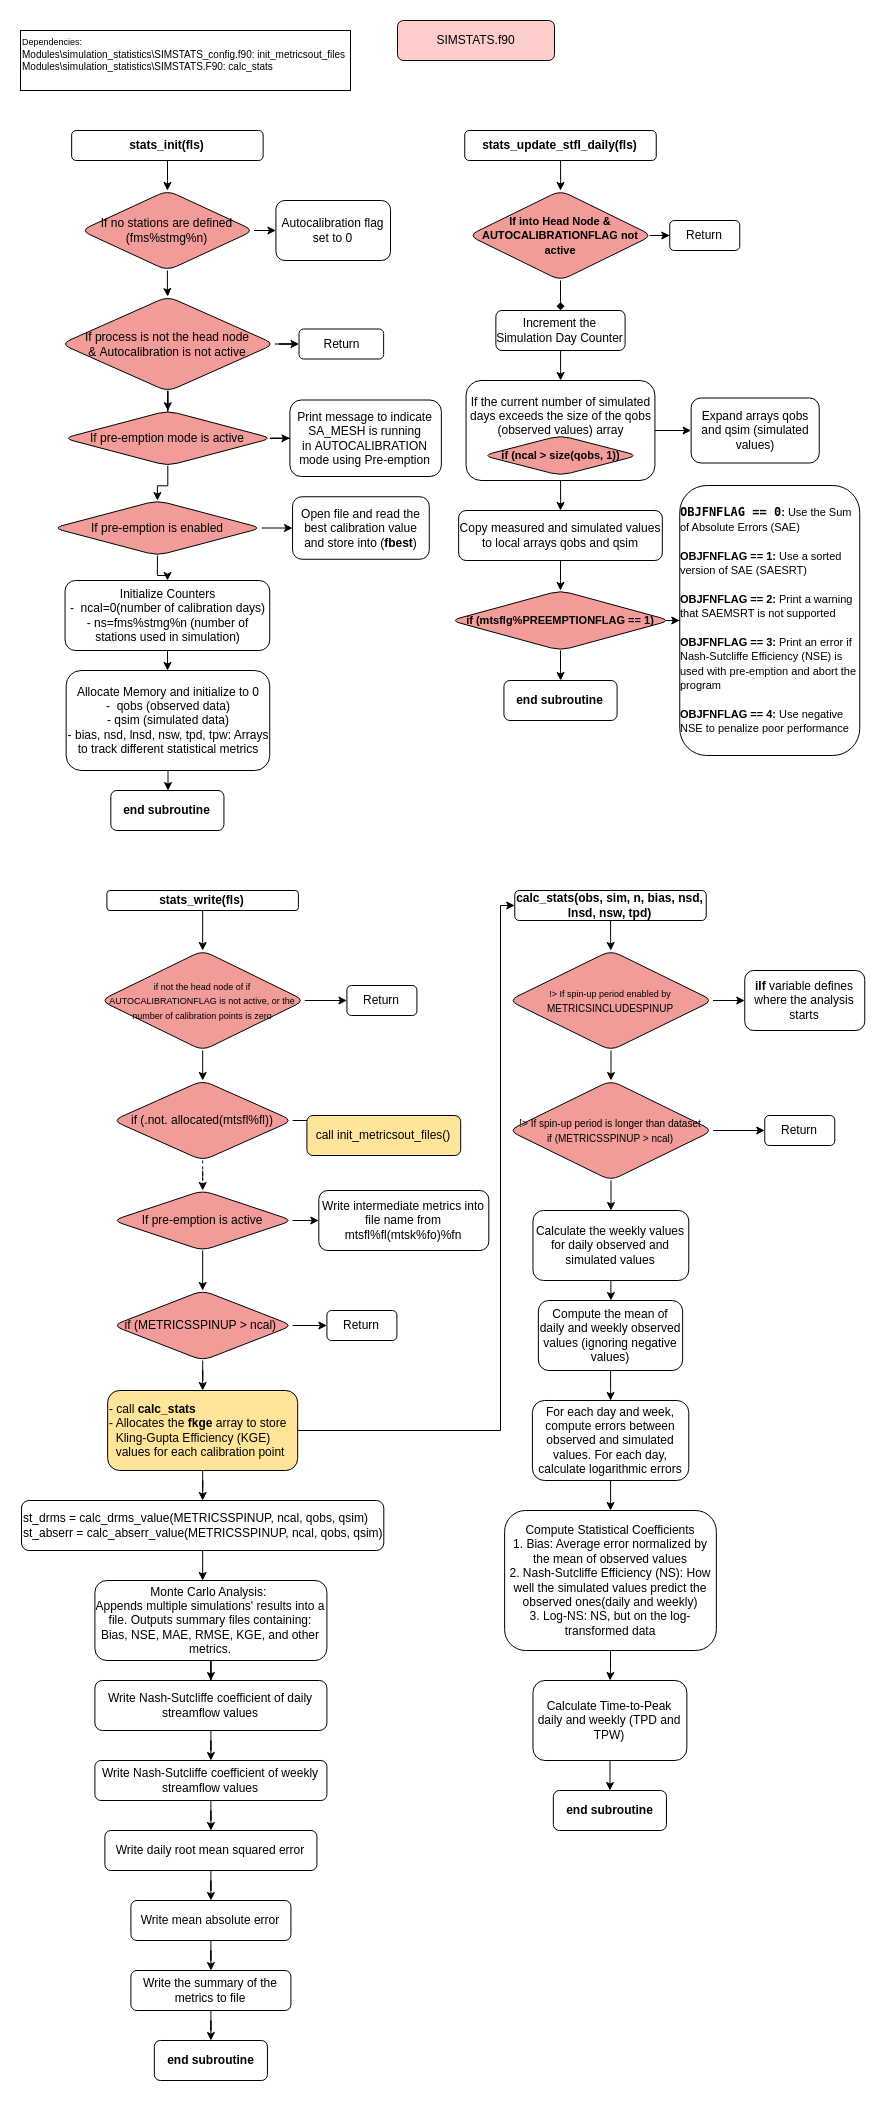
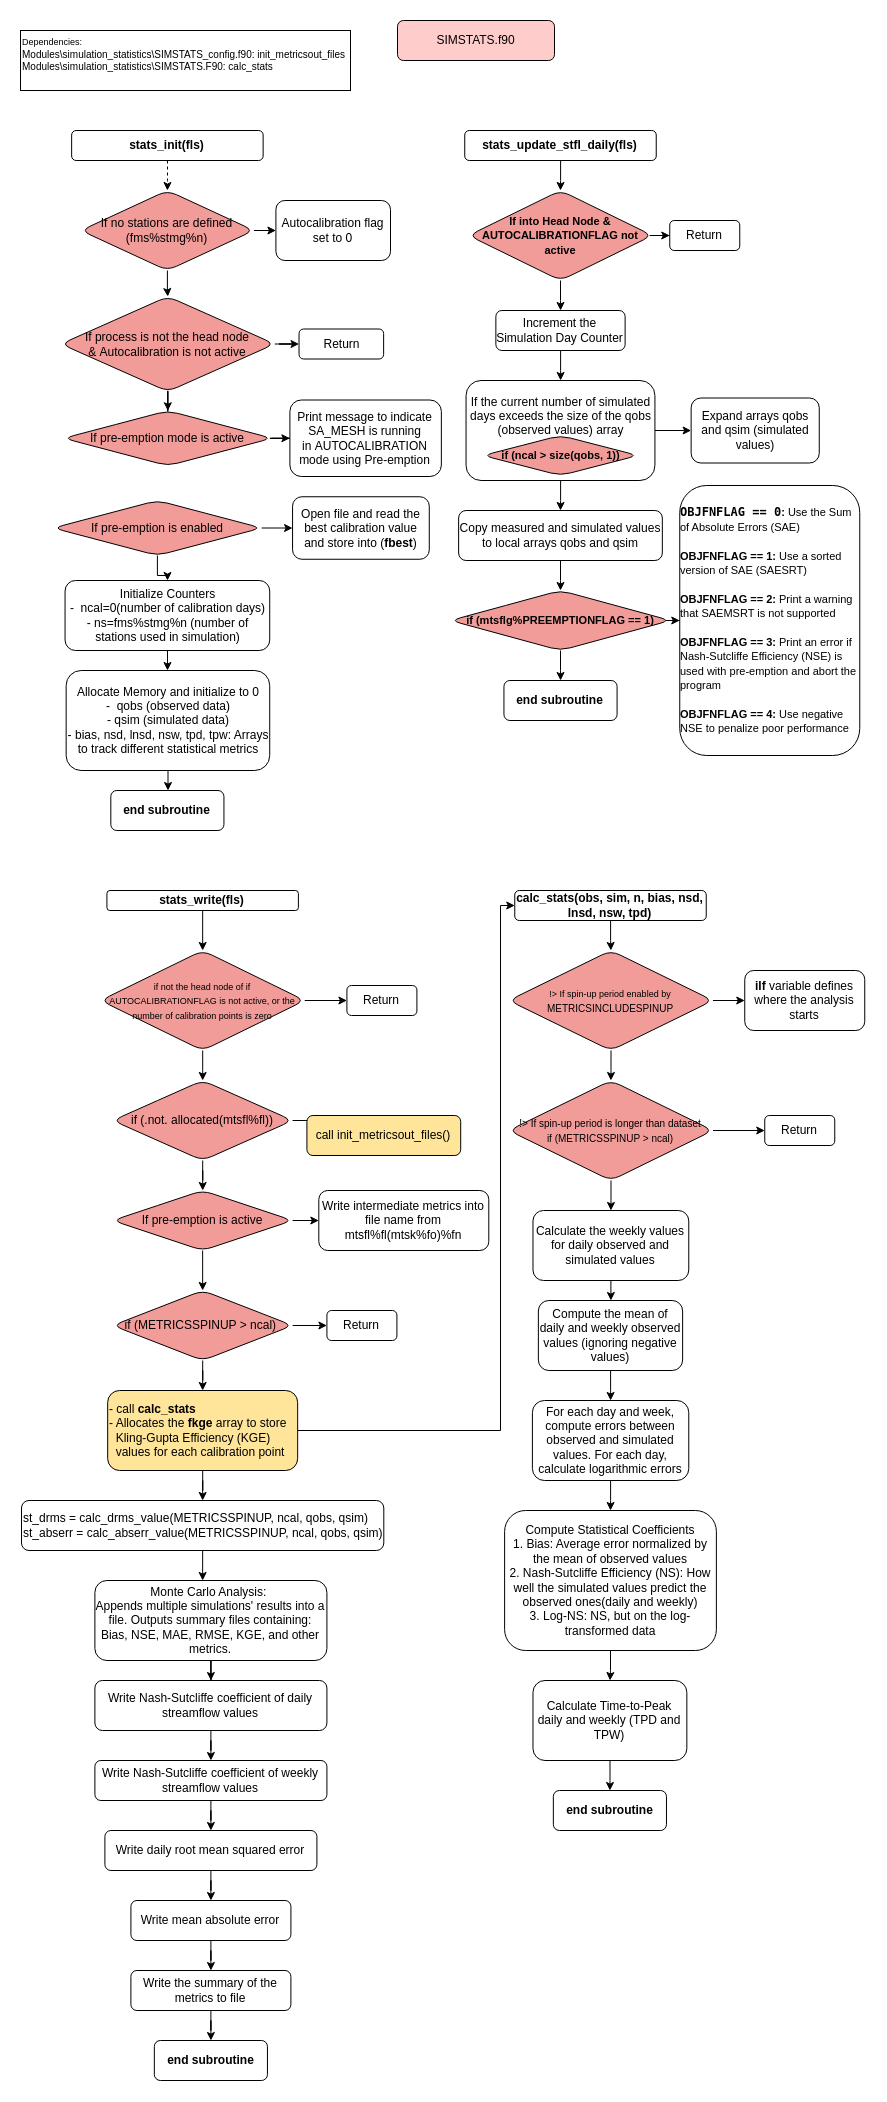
(168, 173) -> (168, 173)
(561, 302) -> (561, 303)
(168, 485) -> none
(203, 1180) -> (203, 1180)
